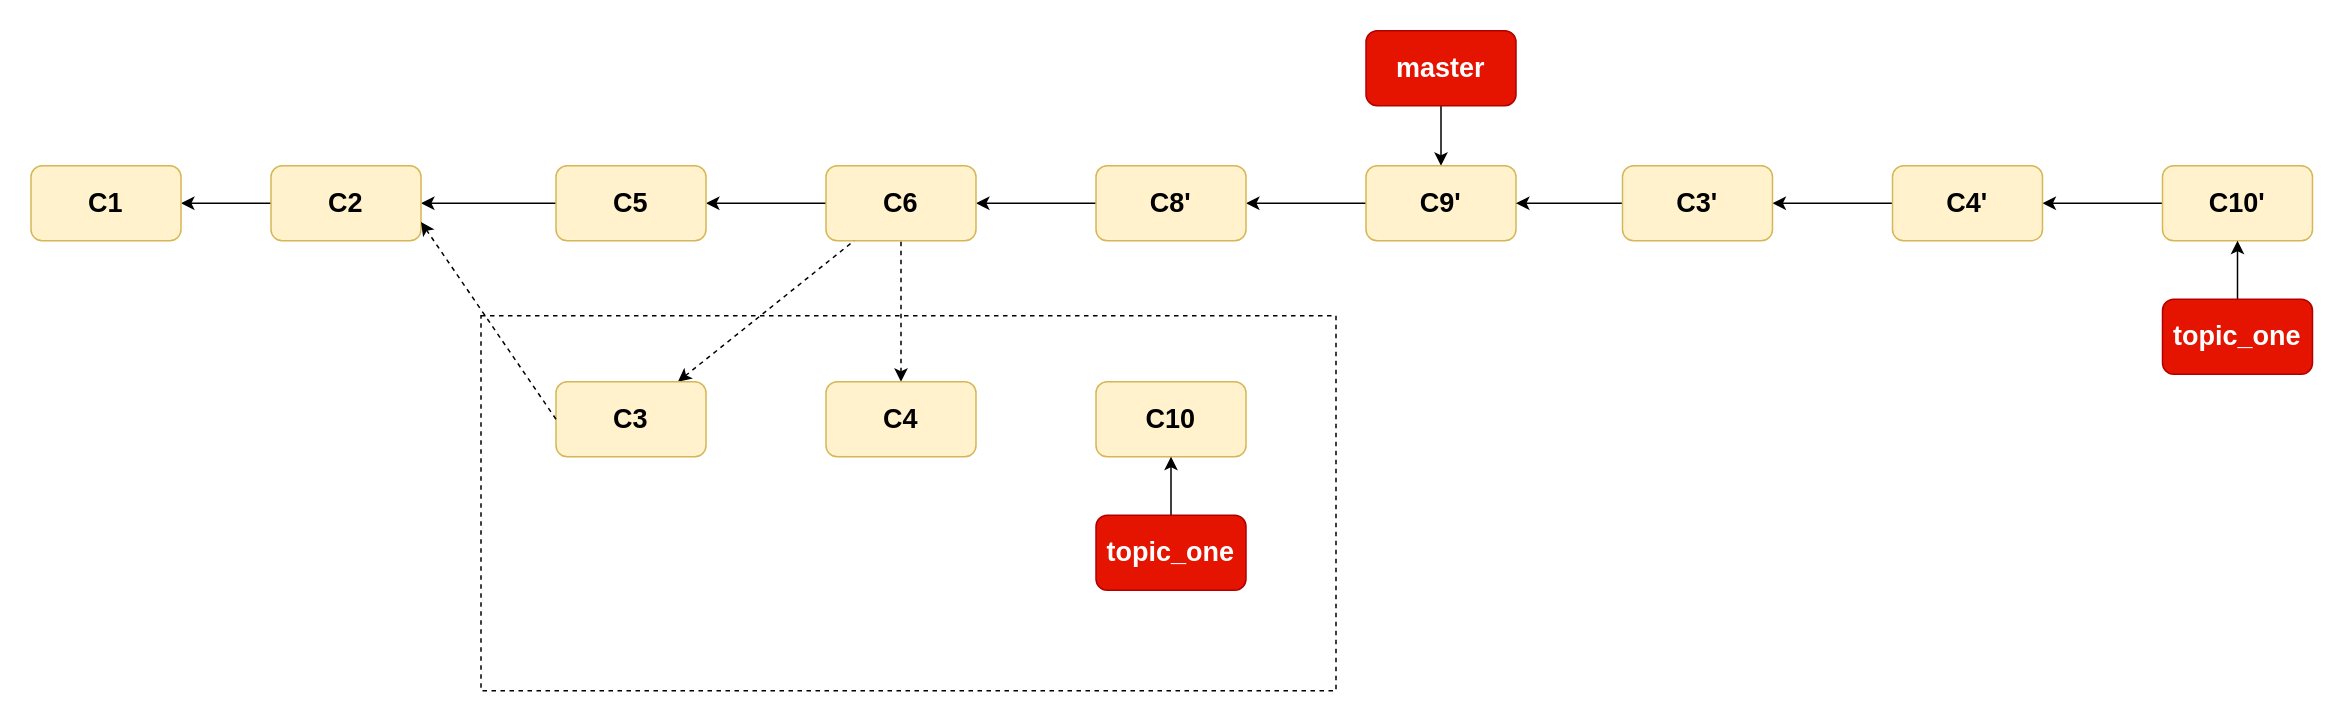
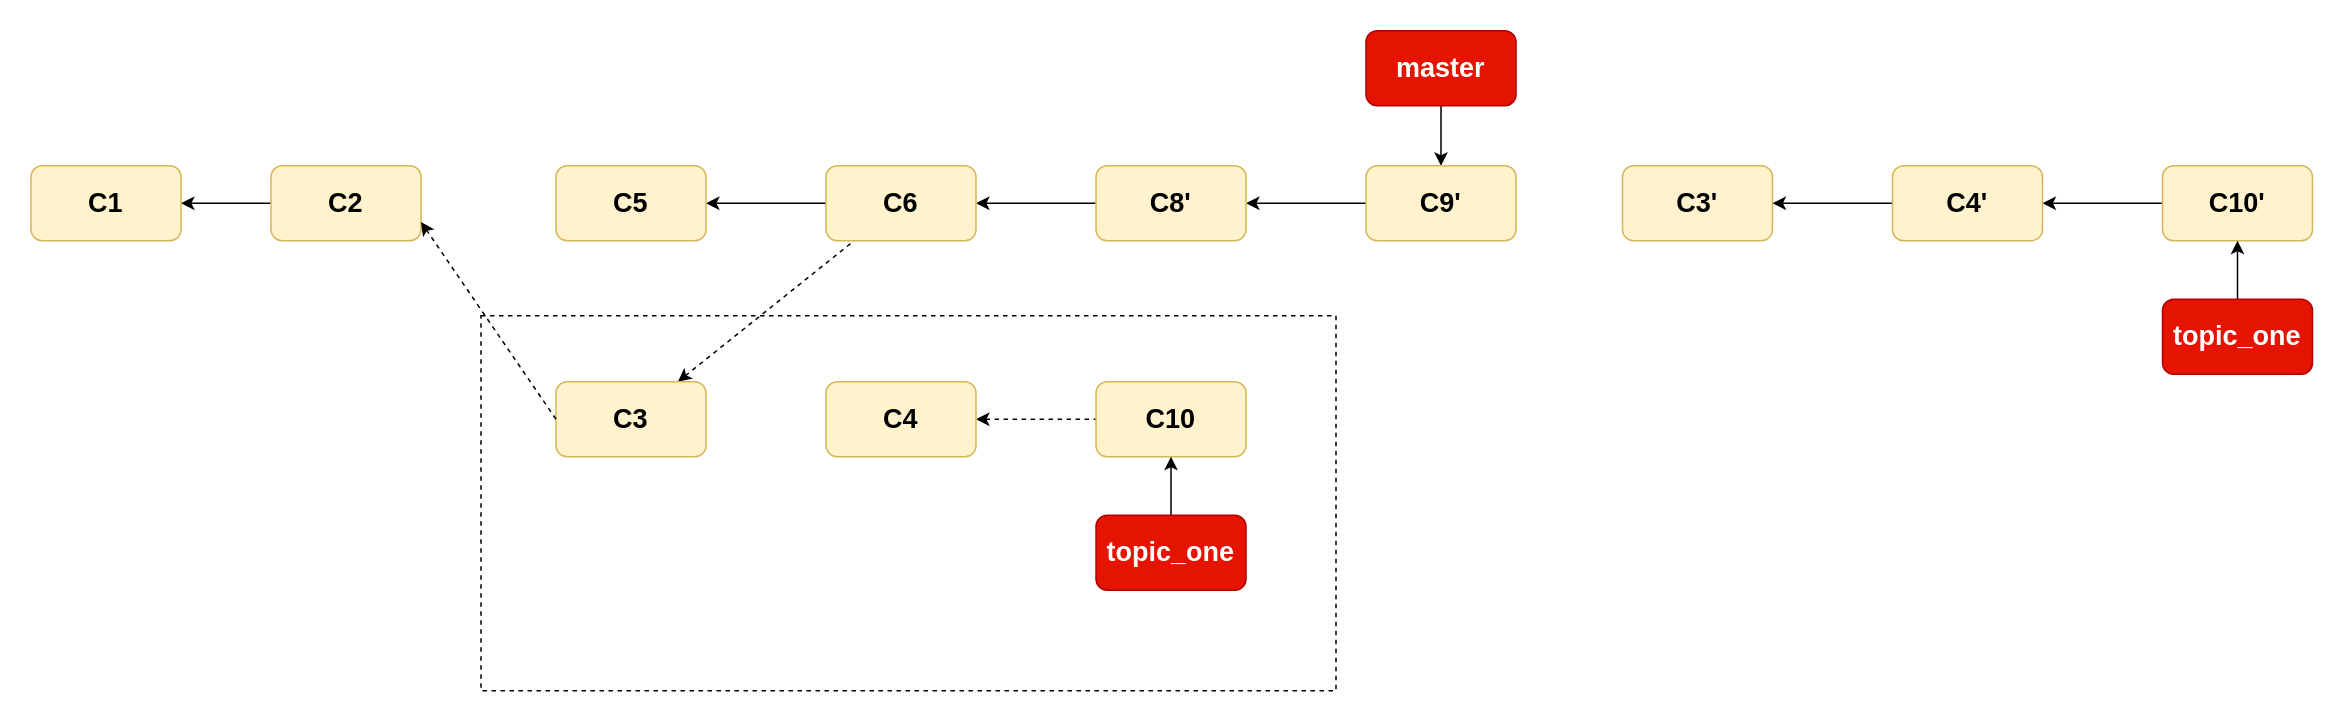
(493, 203) -> none
(1574, 203) -> none
(901, 307) -> (1041, 419)
